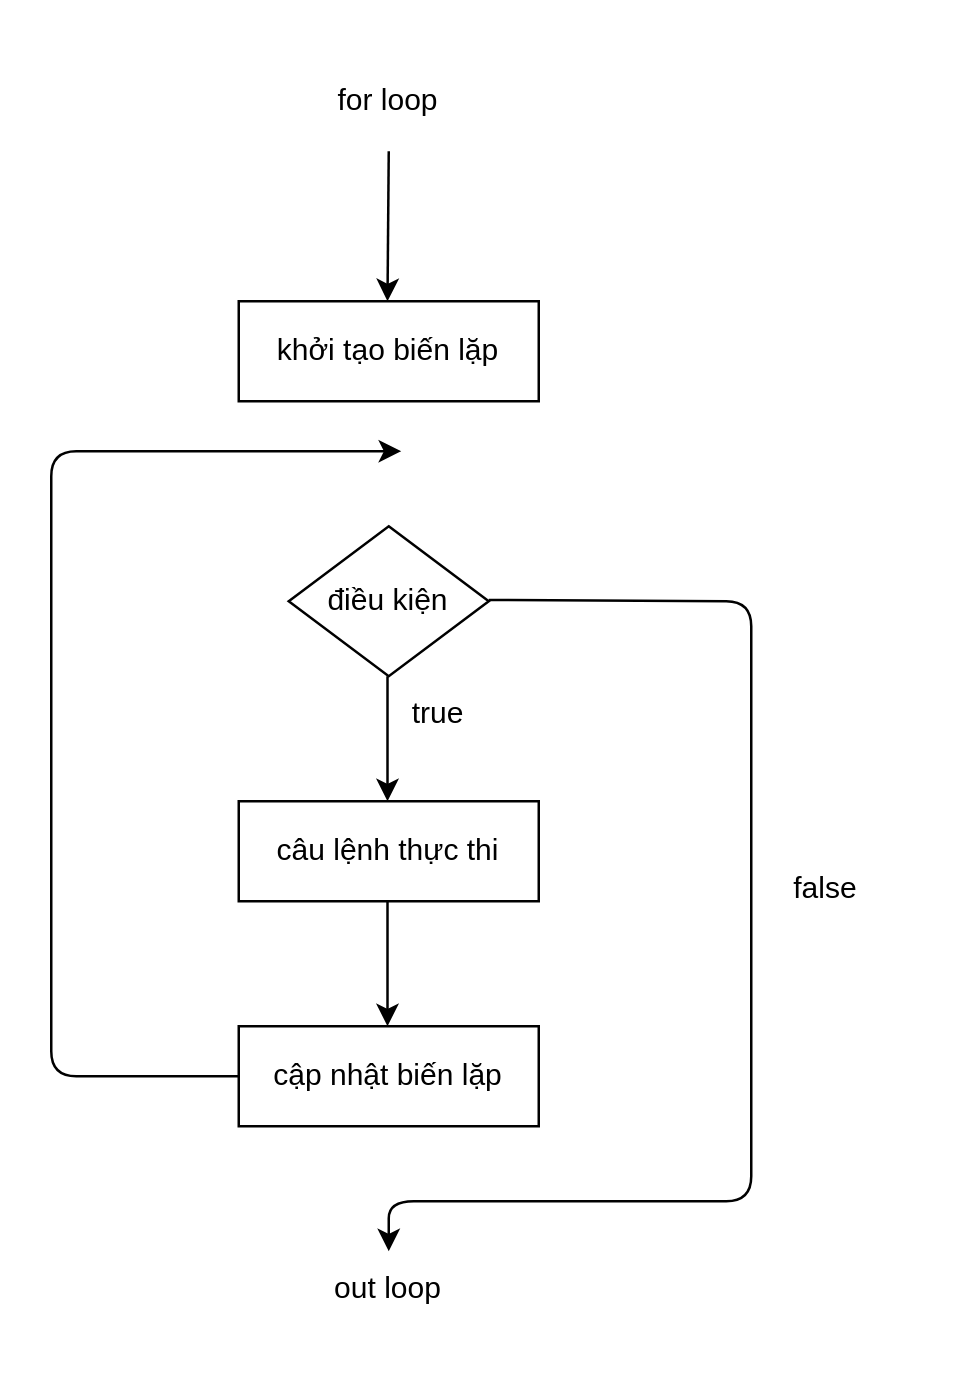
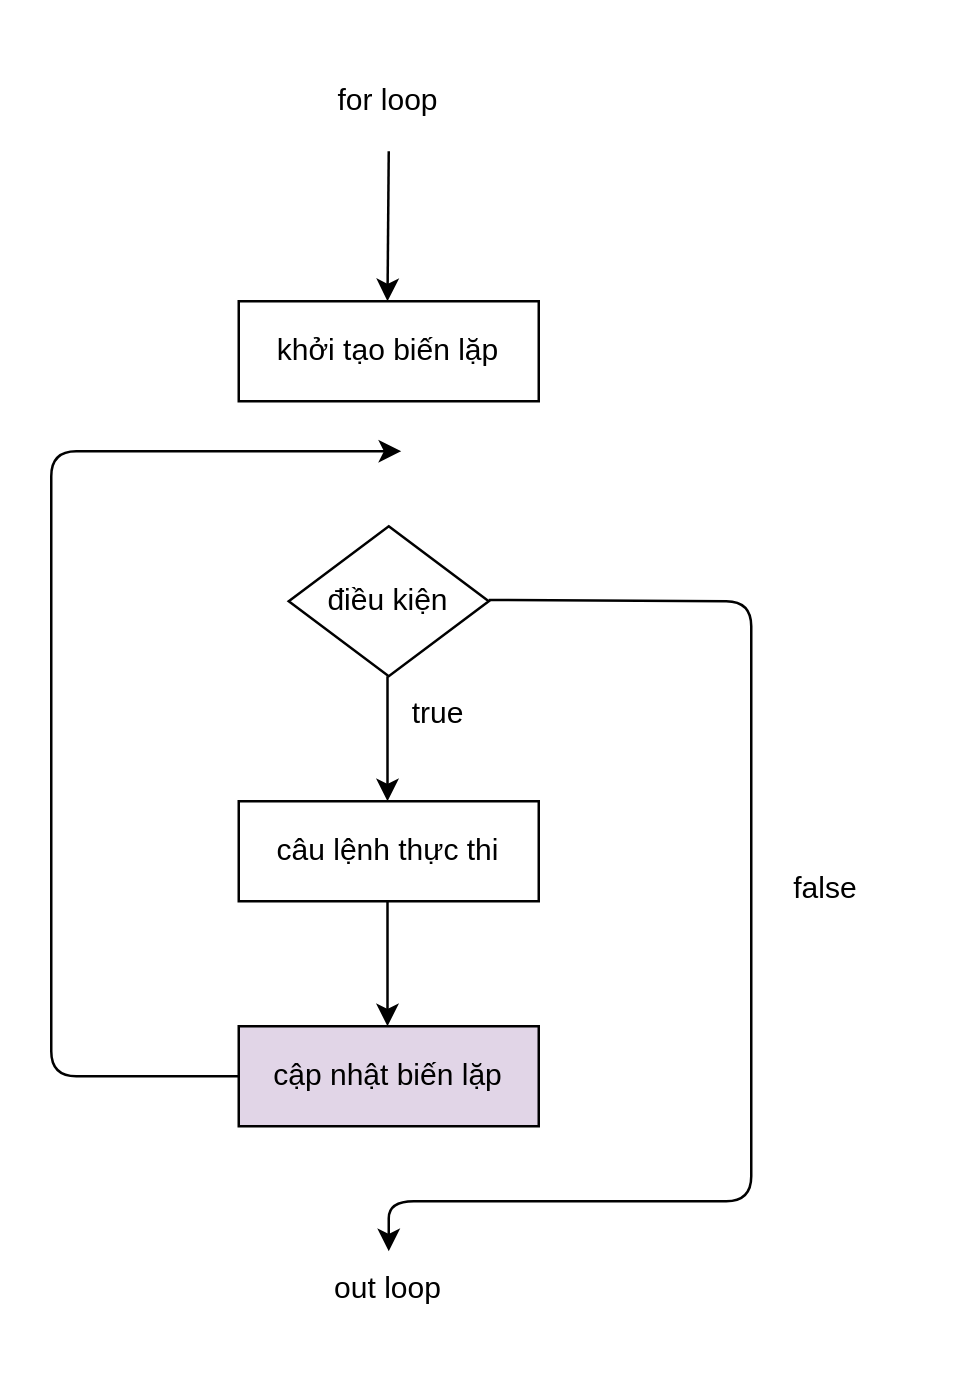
(389, 1076) -> (389, 1076)
